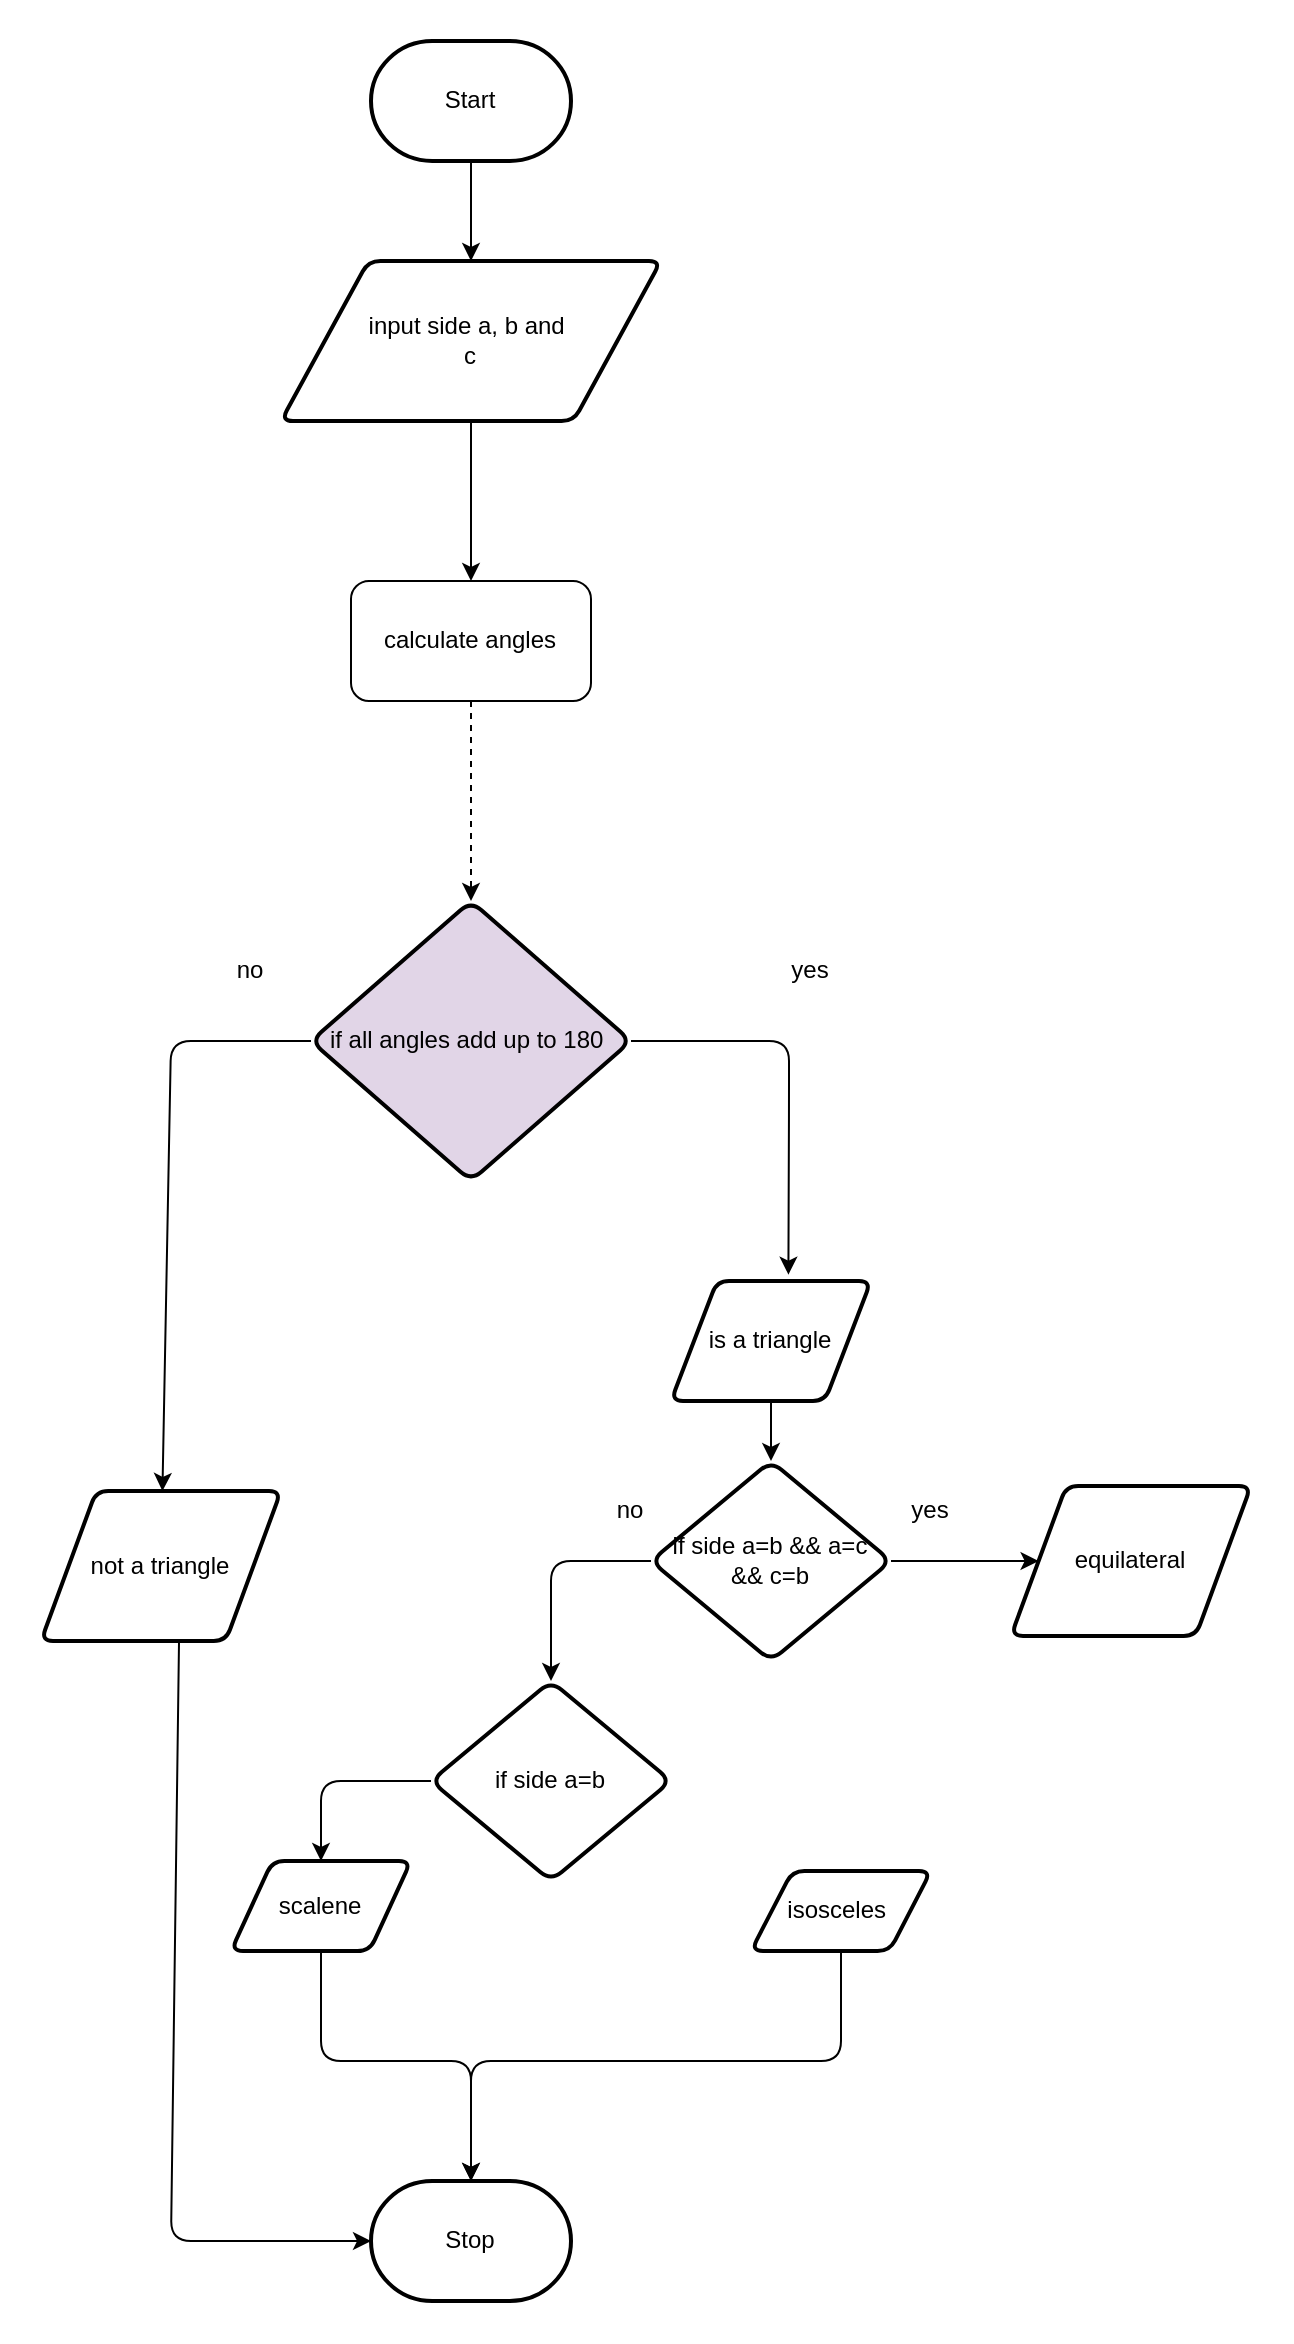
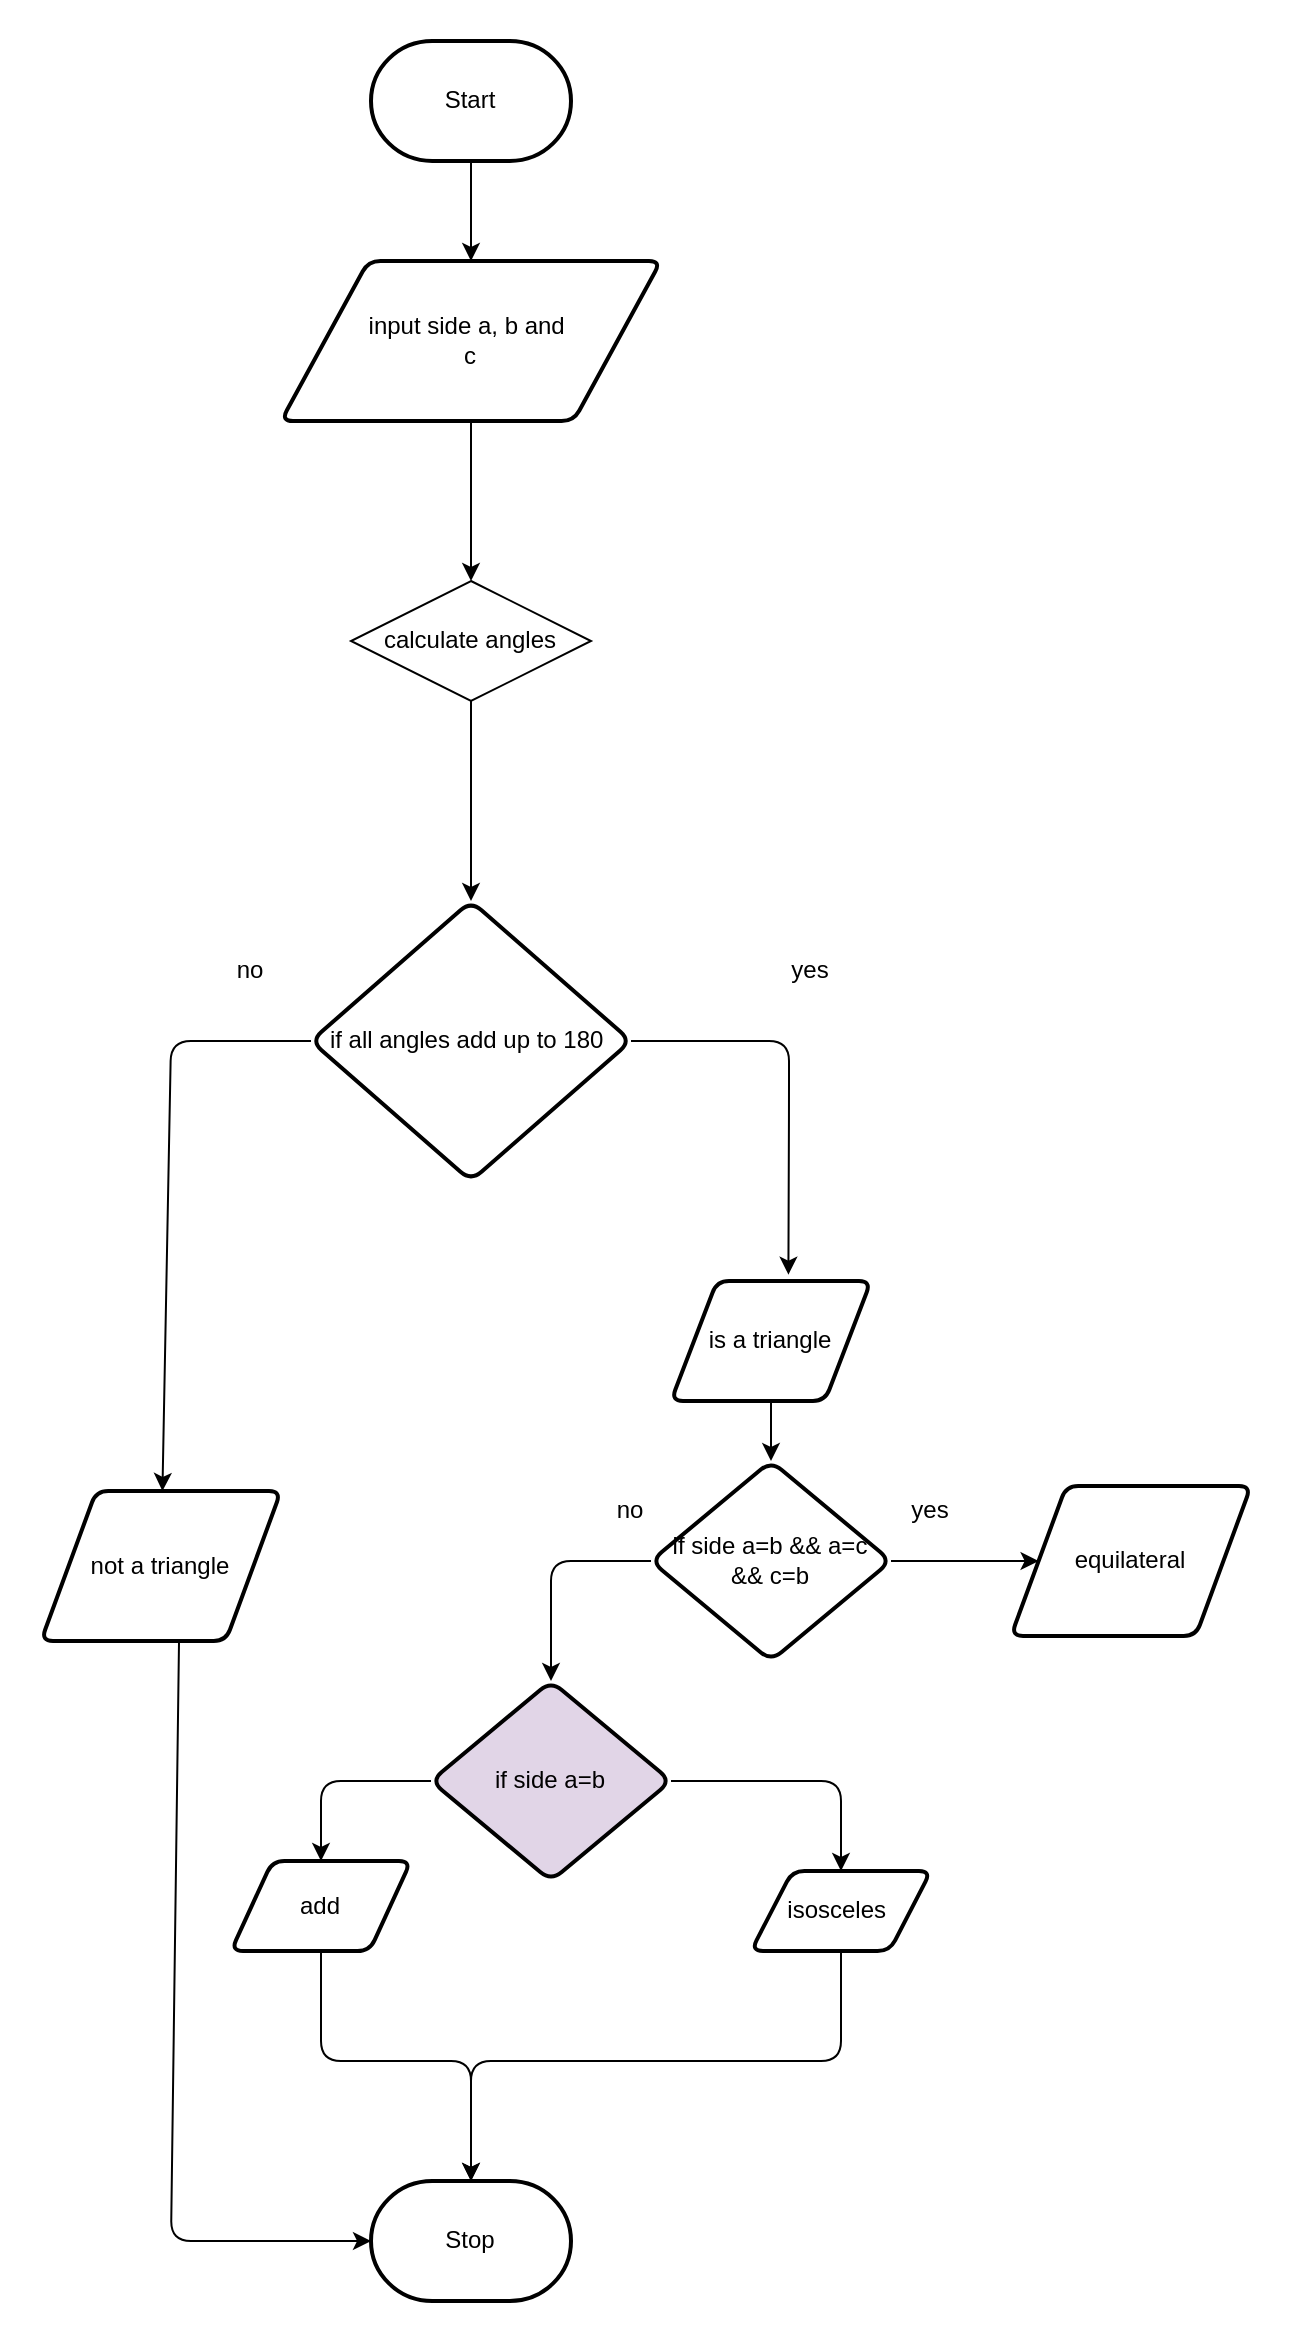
(471, 641) -> (471, 641)
(471, 791) -> (471, 791)
(471, 1041) -> (471, 1041)
(551, 1781) -> (551, 1781)
none -> (787, 1781)
(321, 1907) -> (321, 1907)
